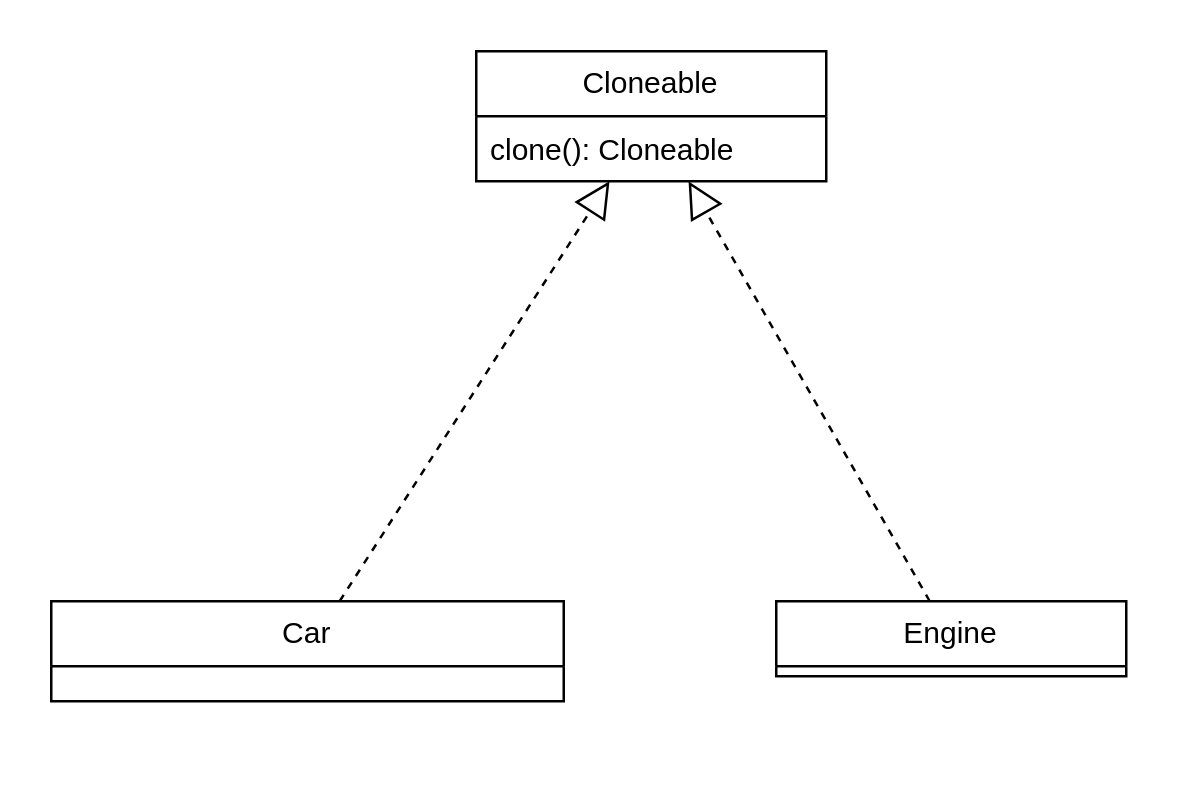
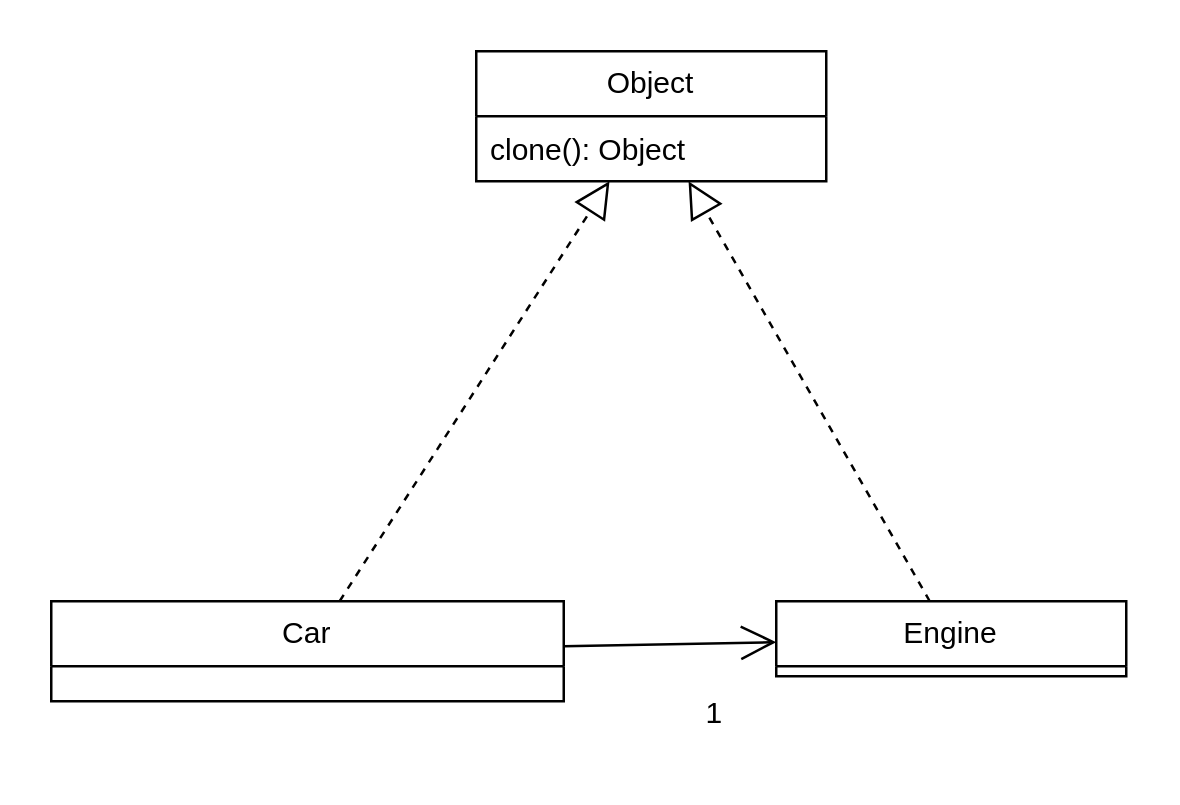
(651, 84) -> (651, 84)
(623, 152) -> (606, 152)
none -> (669, 644)
none -> (714, 714)
